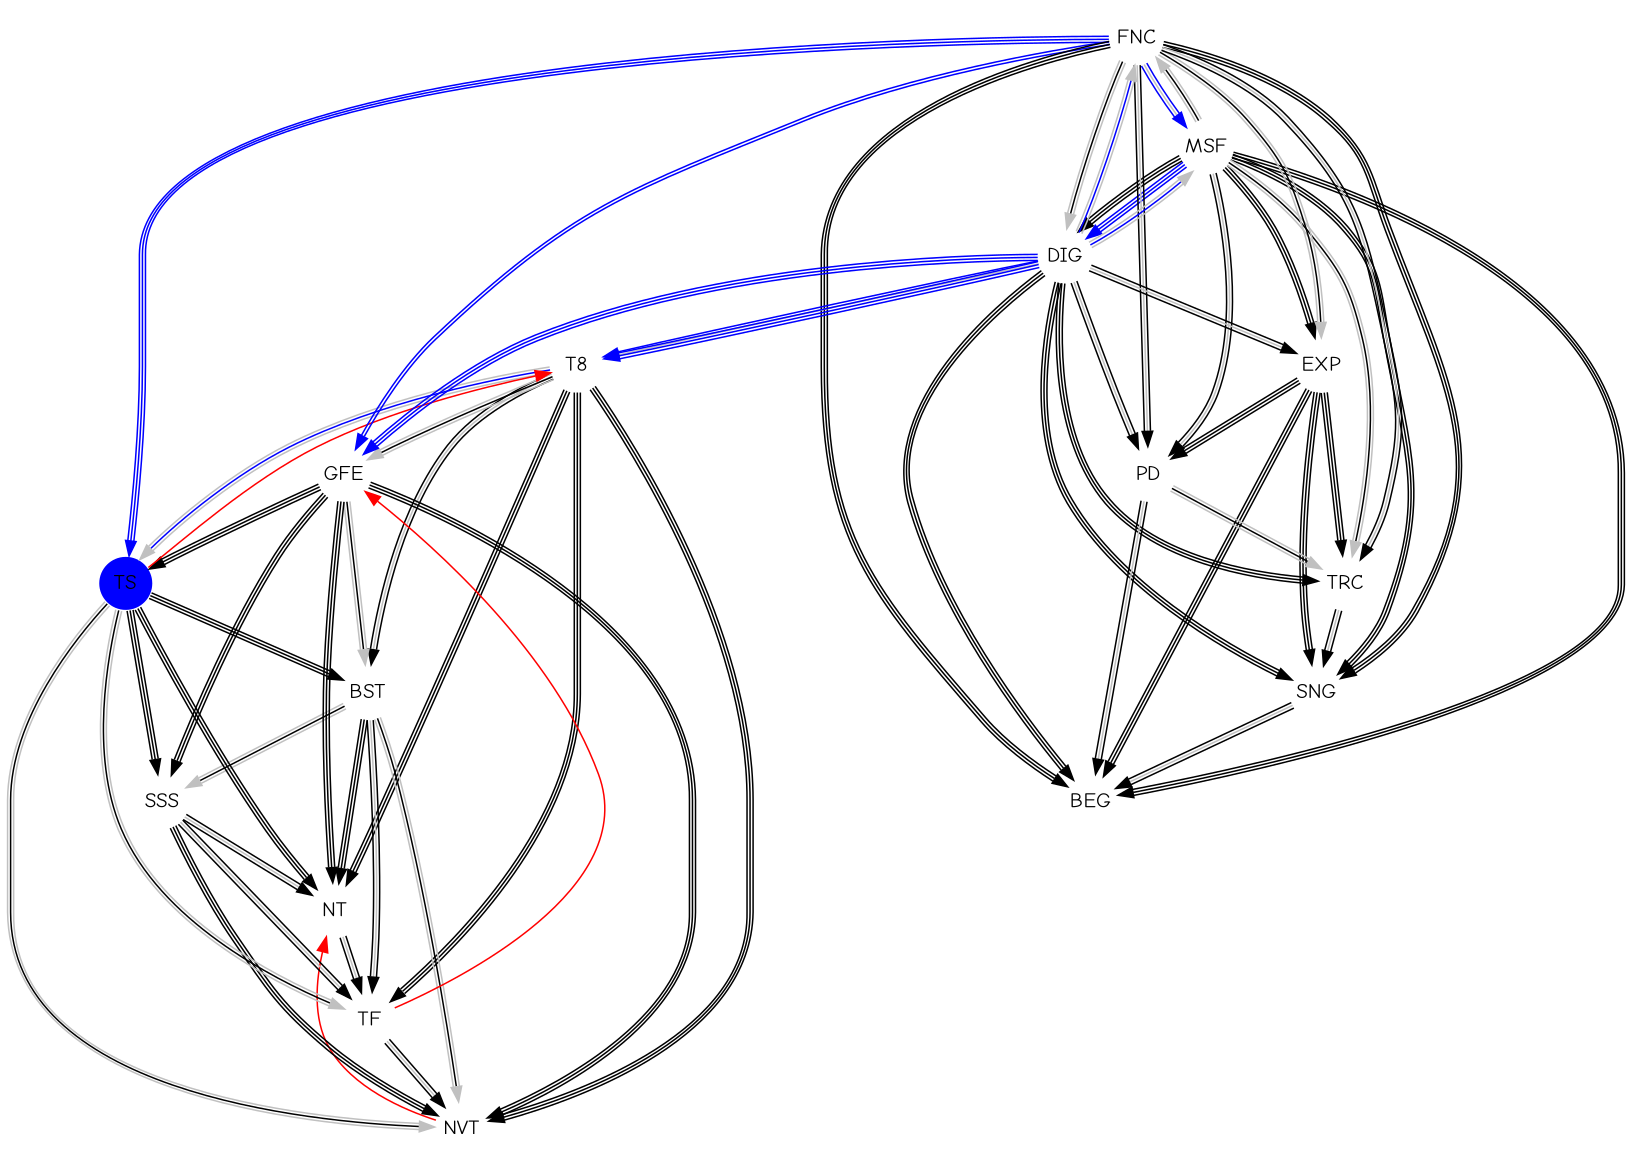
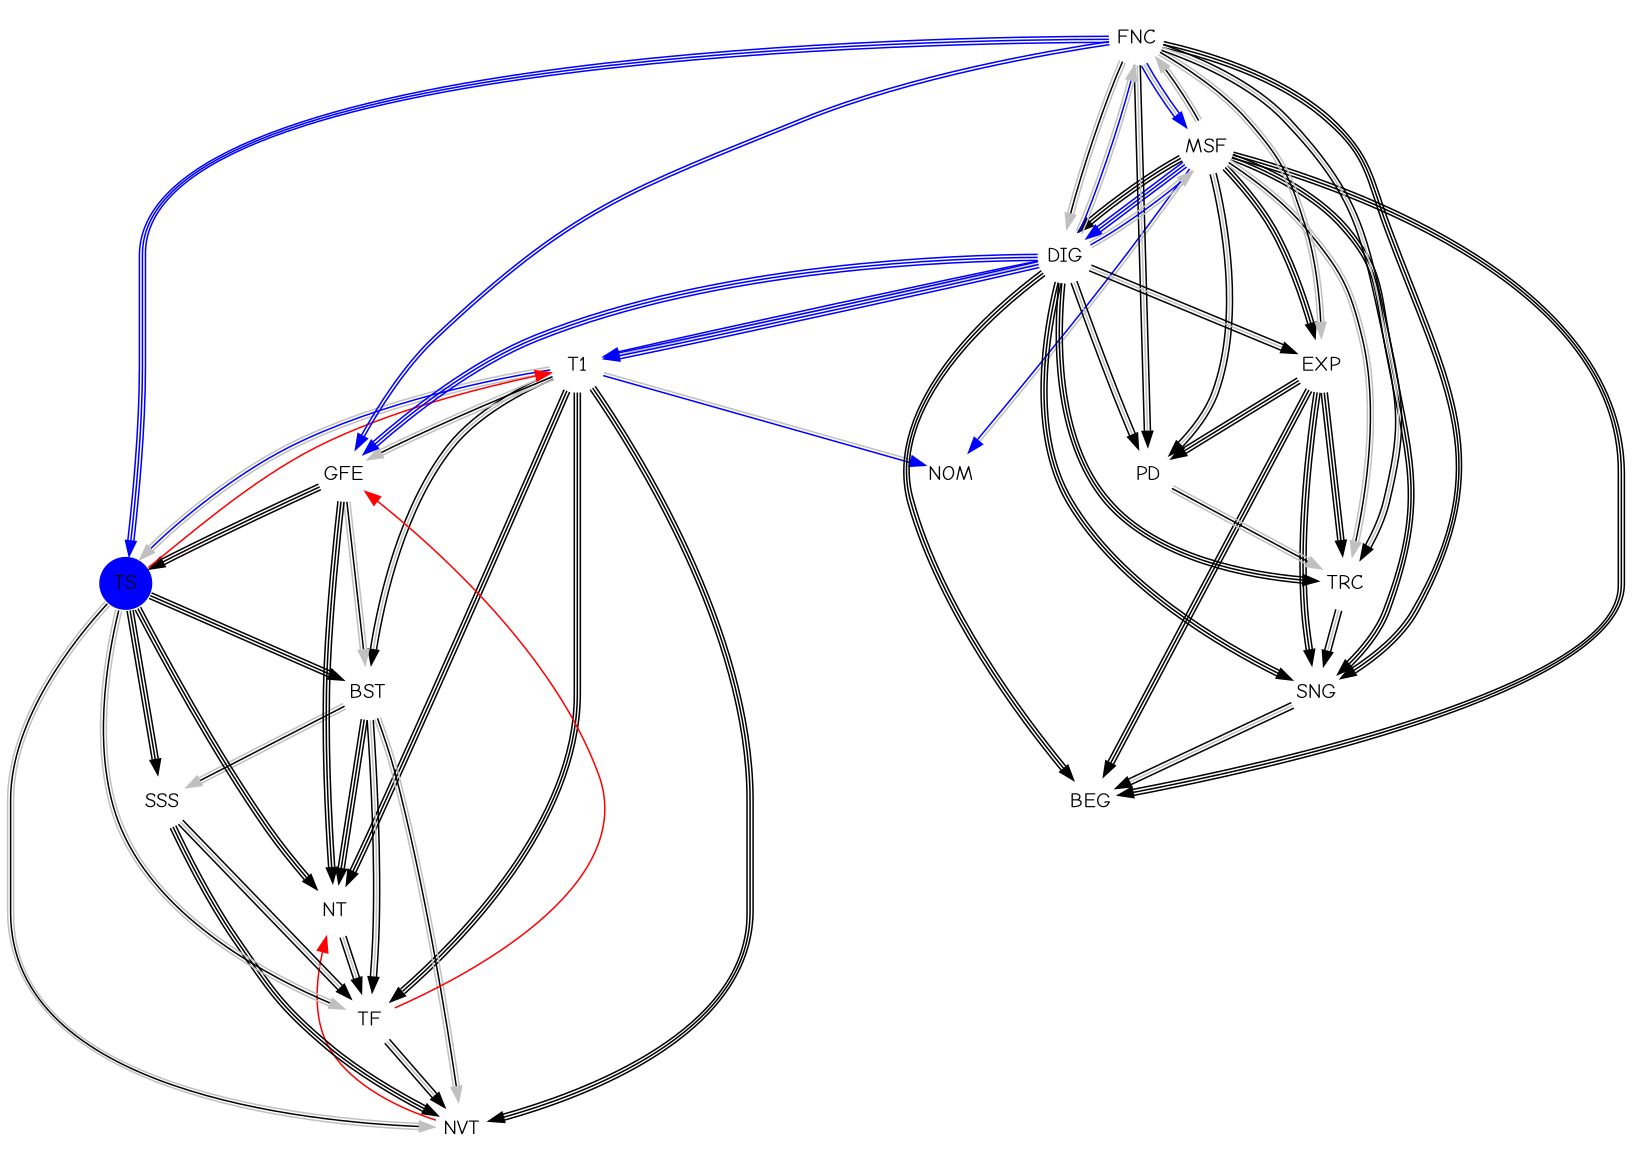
(577, 365) -> (577, 365)
(824, 367) -> none
none -> (952, 474)
(240, 621) -> none
(1121, 630) -> none
(686, 764) -> none
(242, 852) -> none
